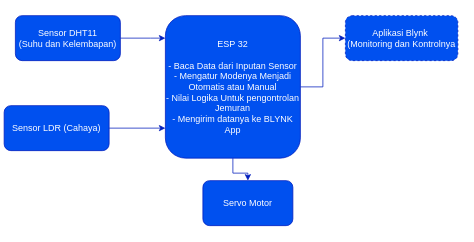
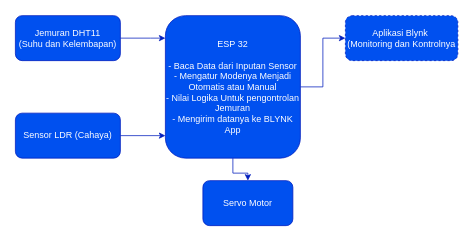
(68, 38) -> (68, 38)
(57, 128) -> (68, 135)
